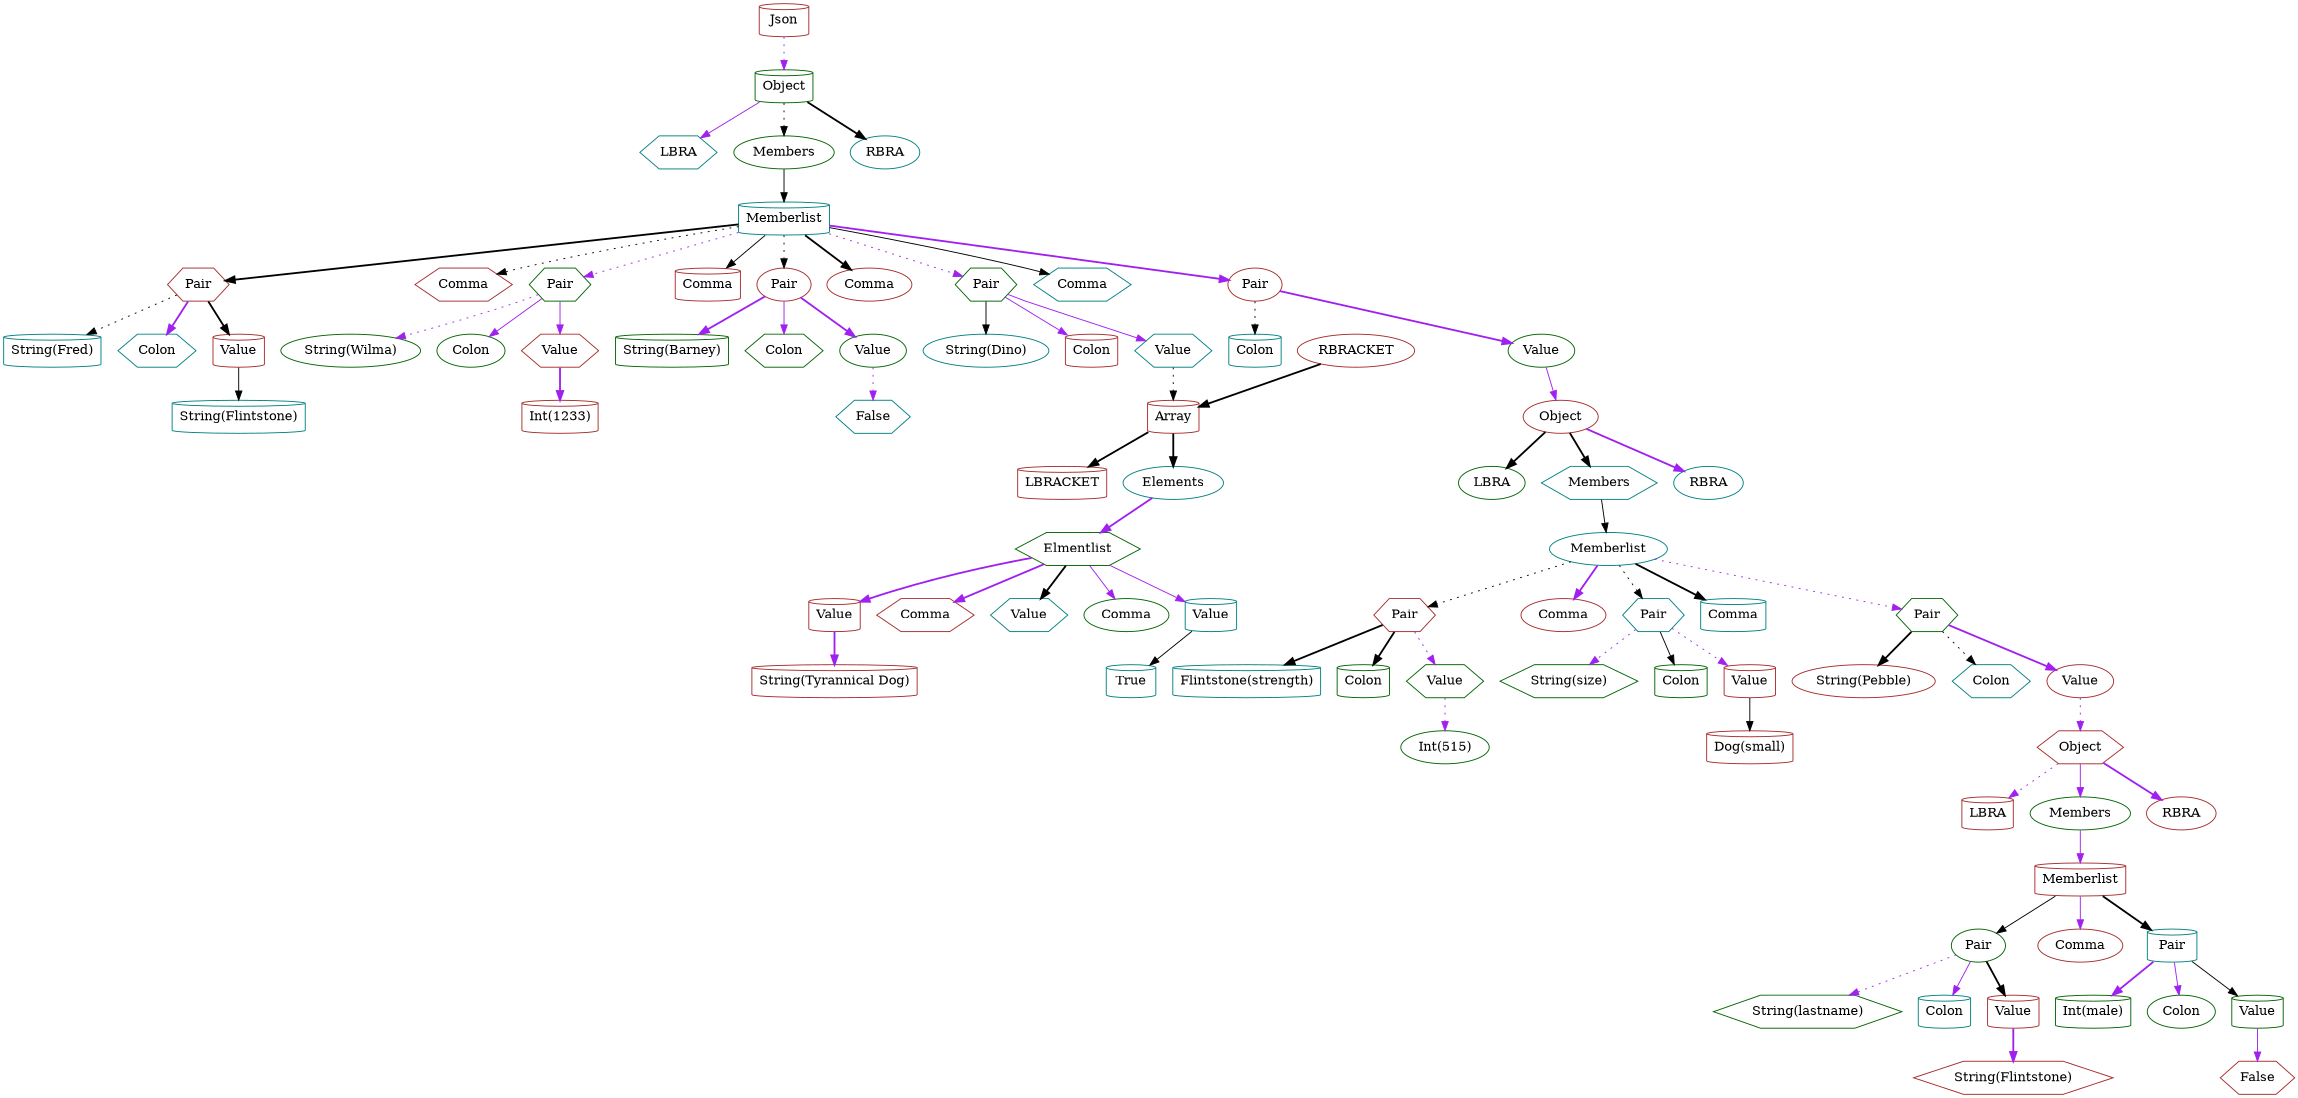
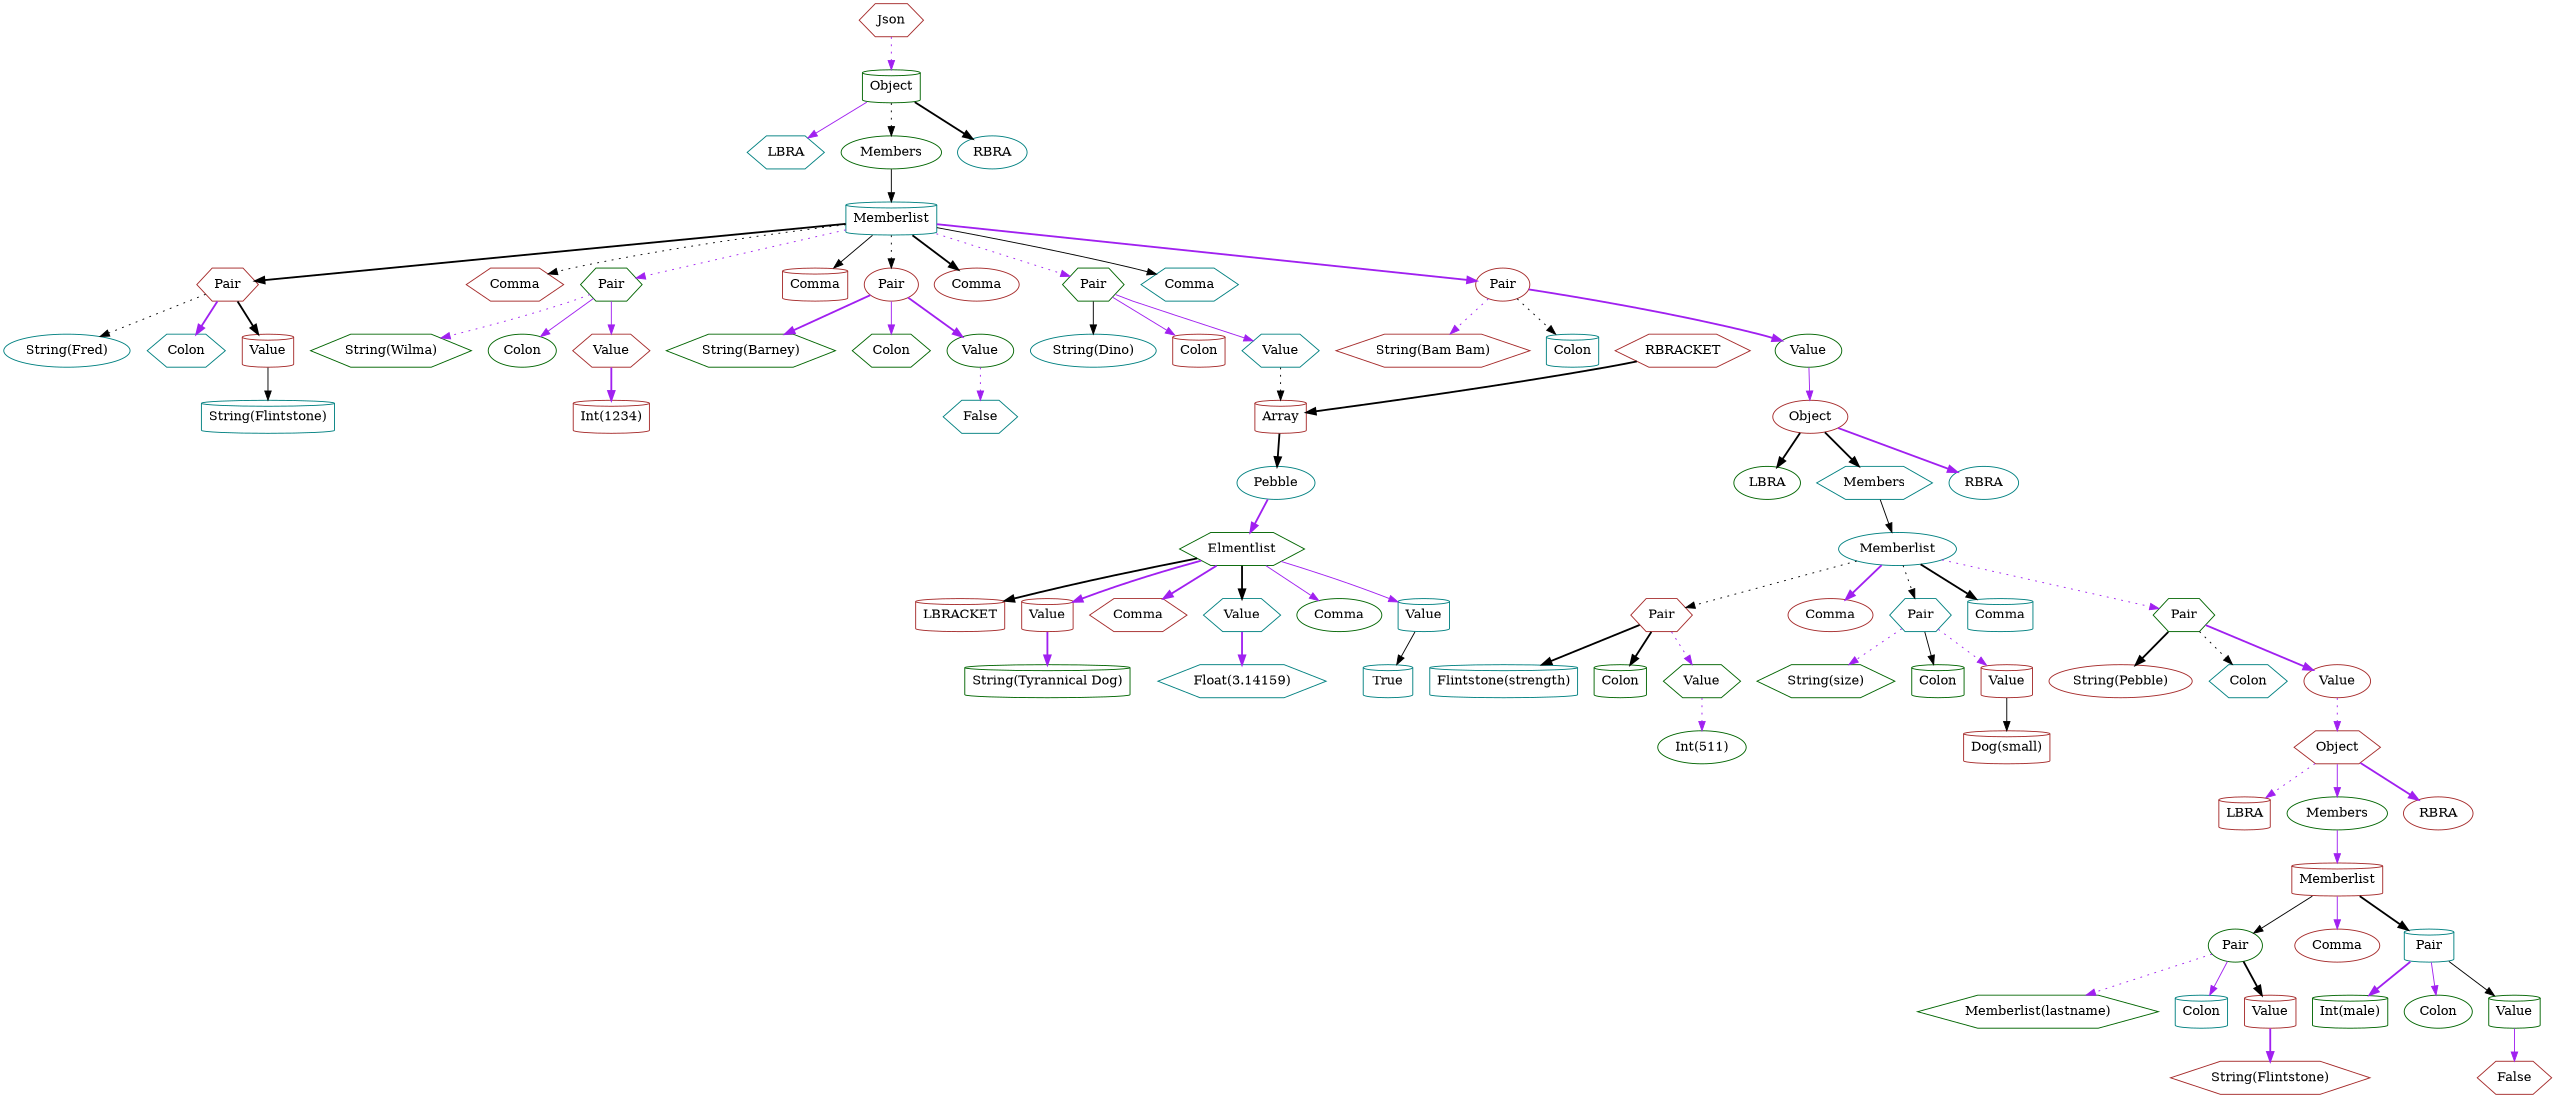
(784, 20) -> (891, 20)
(52, 351) -> (67, 351)
(351, 351) -> (391, 351)
(672, 351) -> (751, 351)
(1356, 351) -> (1683, 351)
none -> (1433, 351)
(560, 417) -> (611, 417)
(1123, 447) -> (1105, 577)
(1173, 483) -> (1276, 483)
(835, 681) -> (1047, 681)
none -> (1242, 681)
(1445, 747) -> (1702, 747)
(1808, 1012) -> (2038, 1012)
